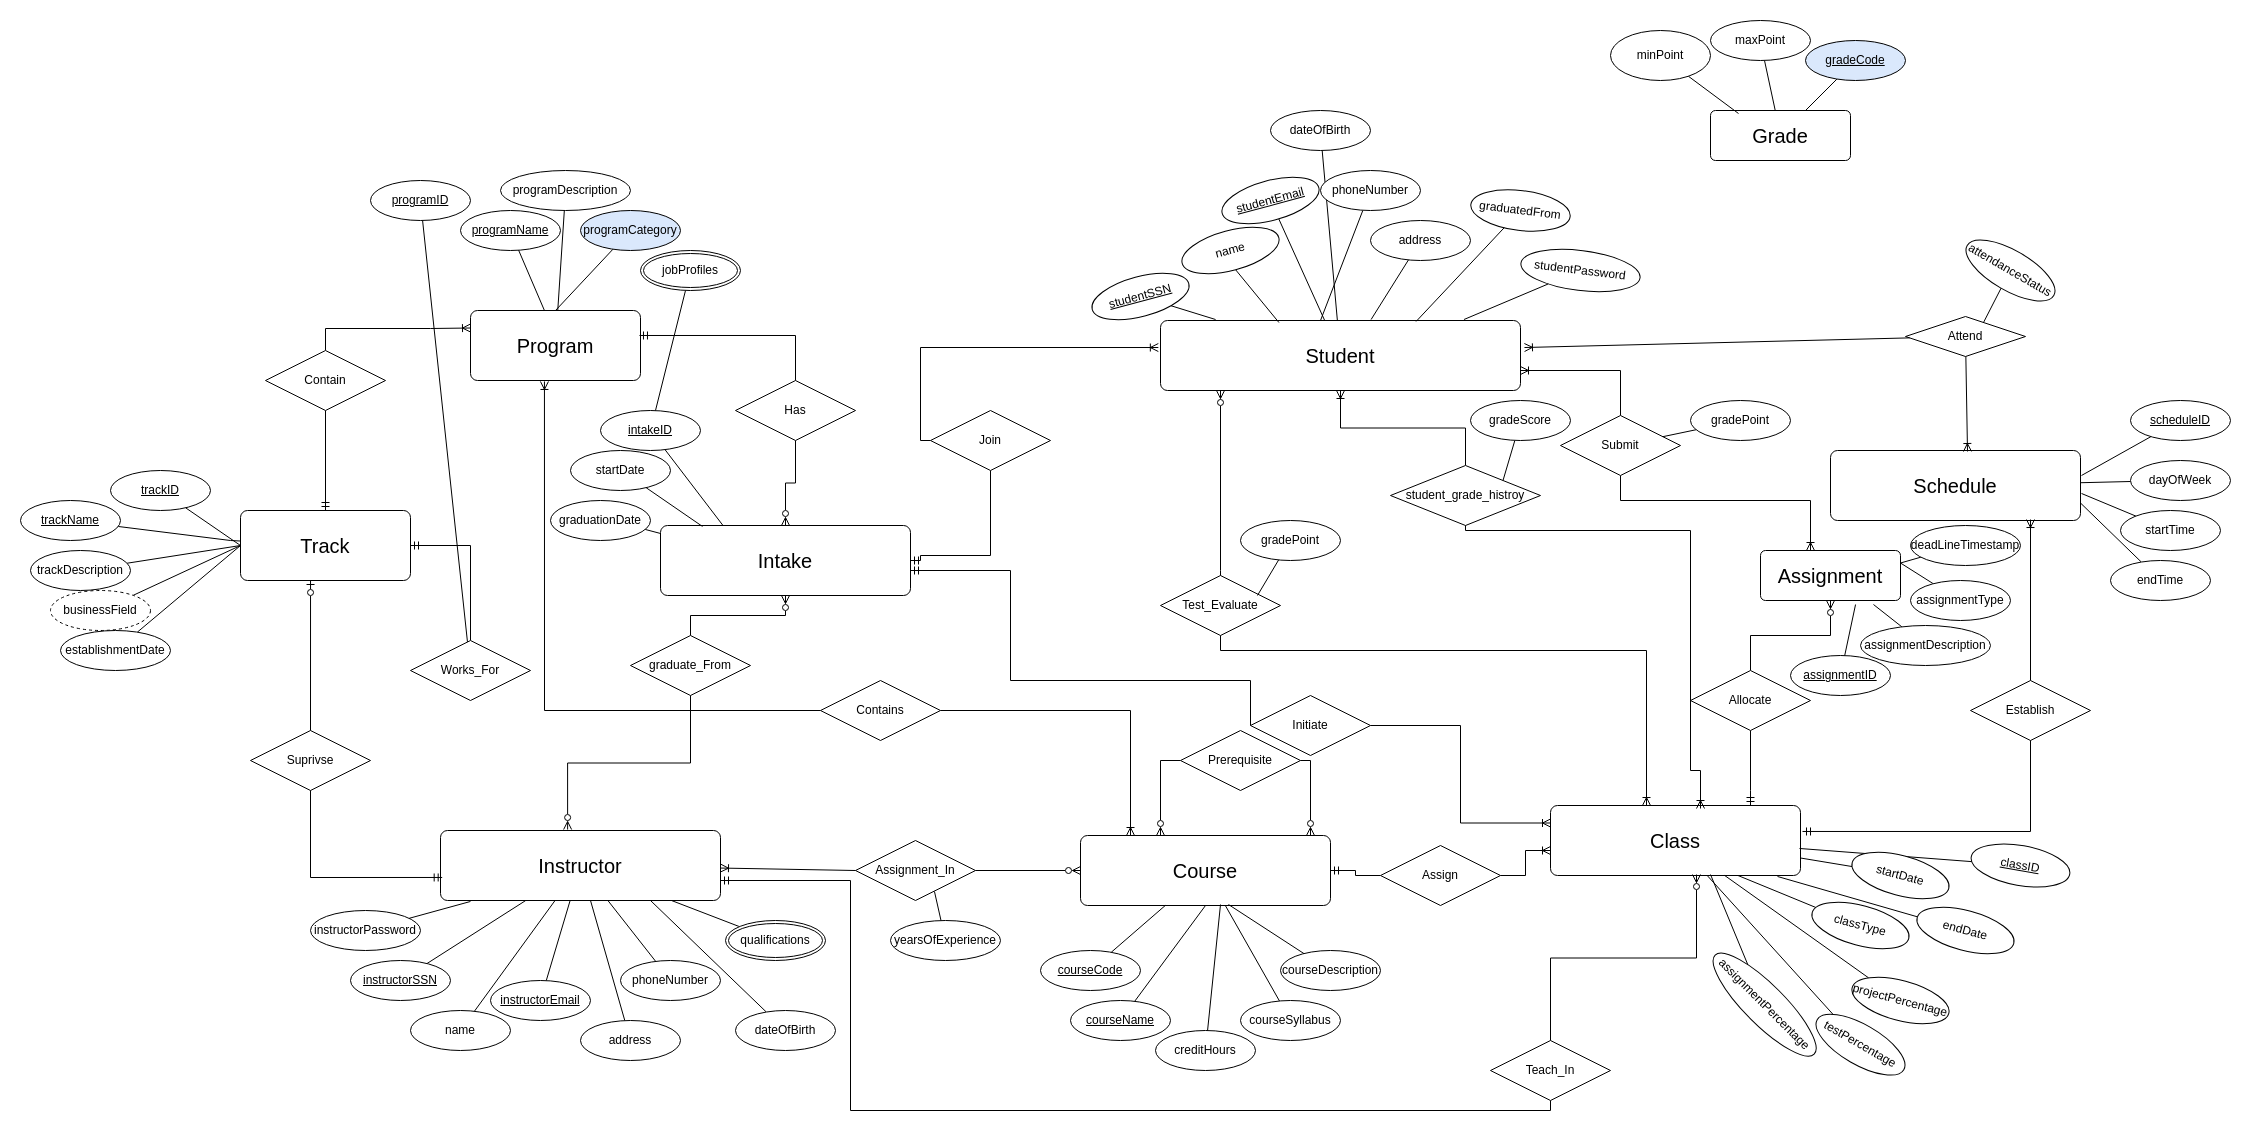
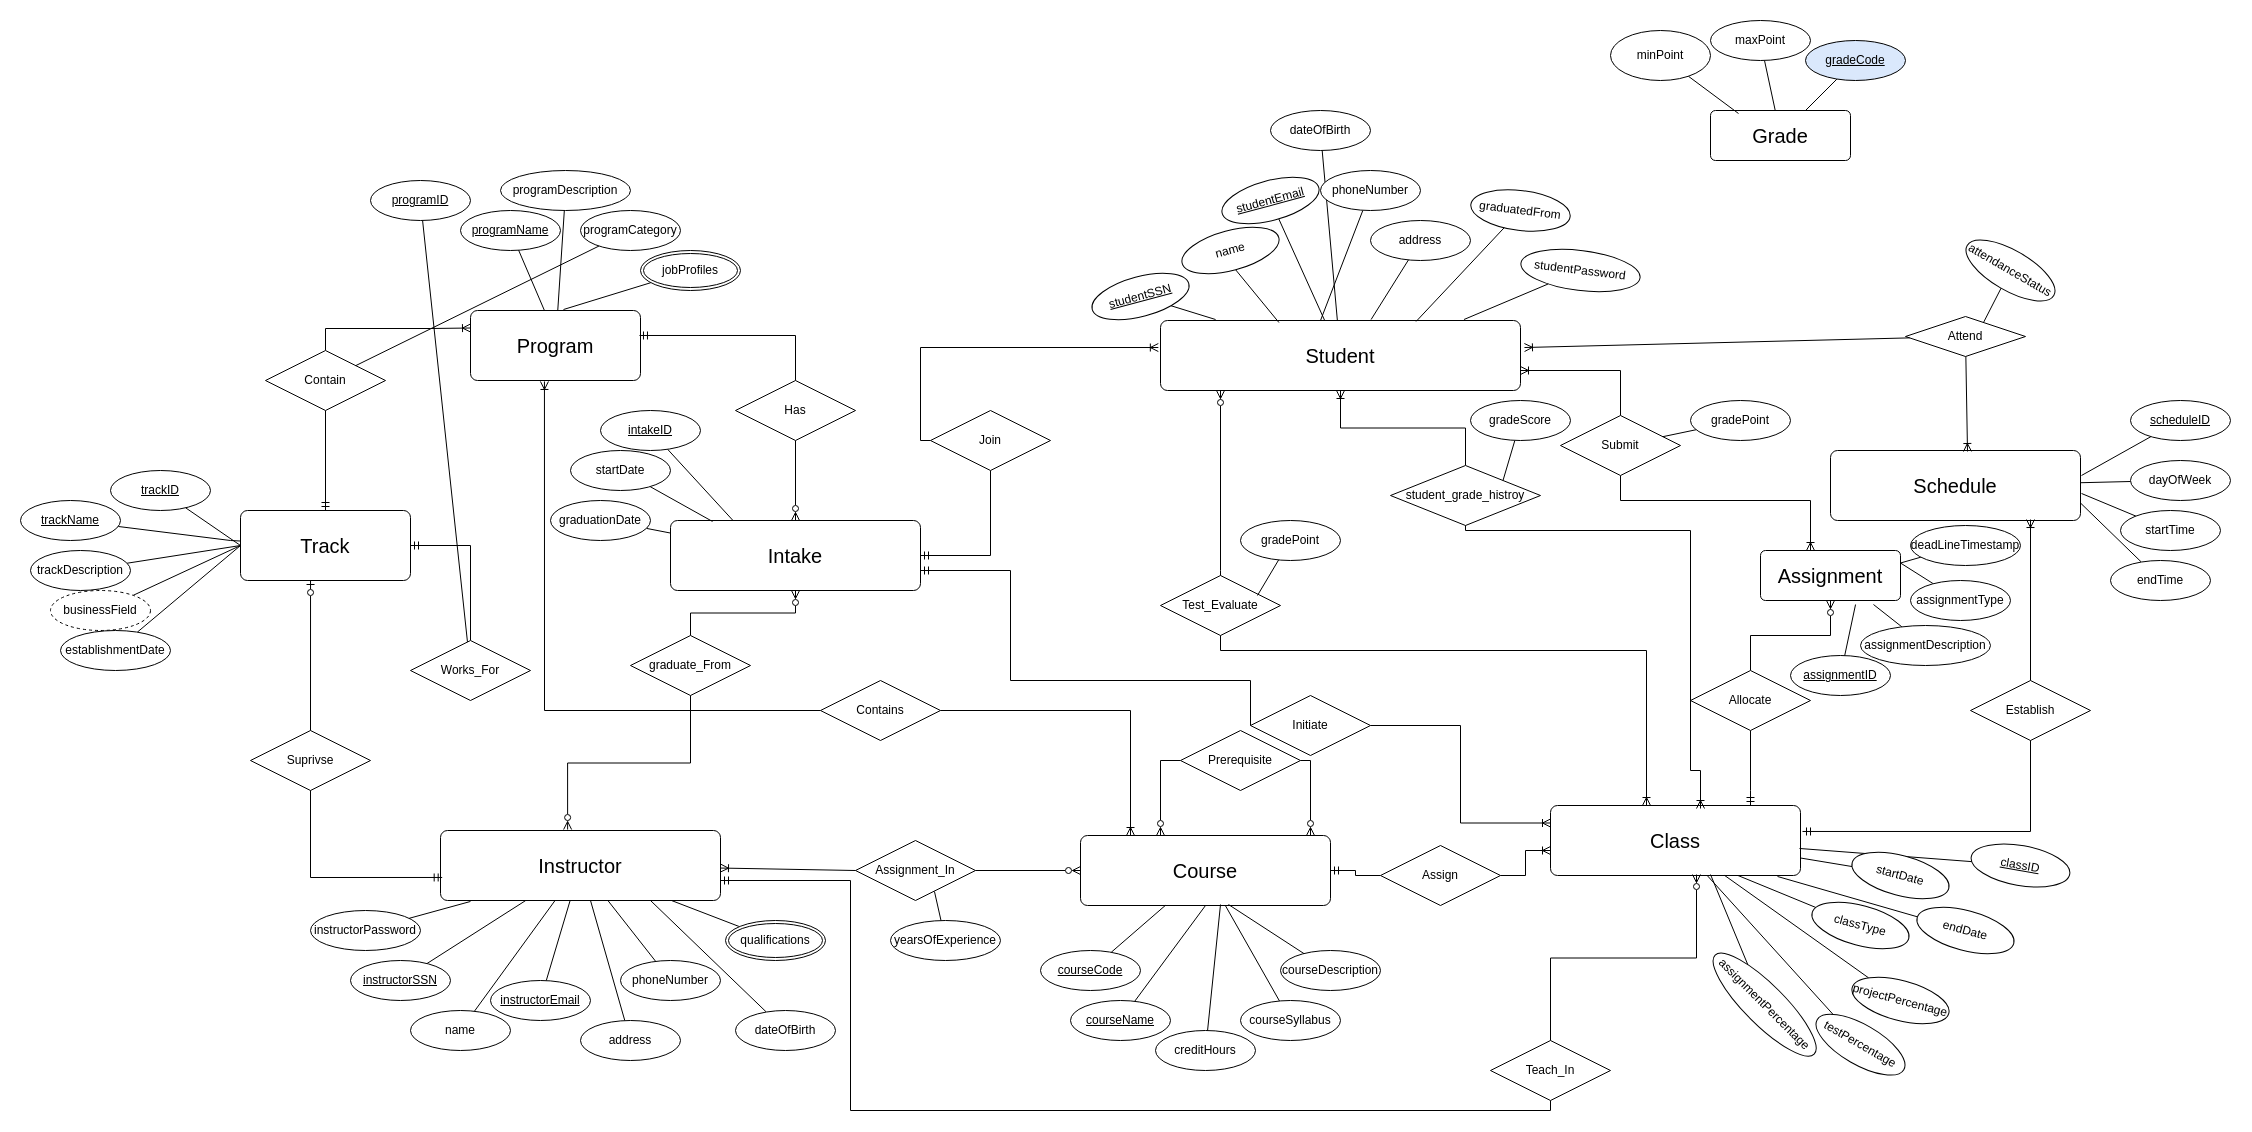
(631, 231) -> (631, 231)
(586, 278) -> (517, 286)
(671, 350) -> (608, 296)
(786, 561) -> (796, 556)
